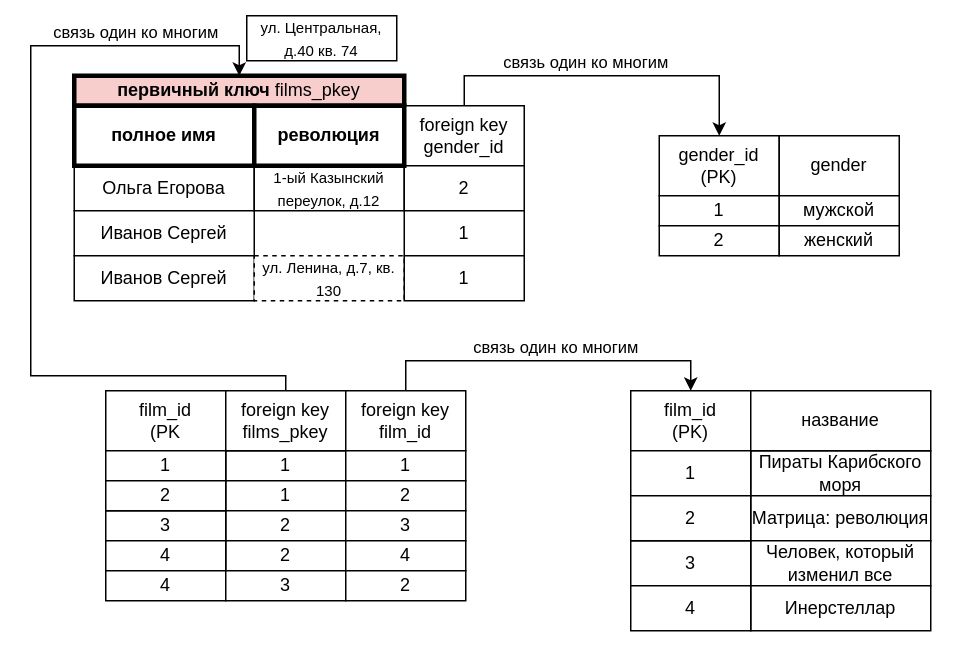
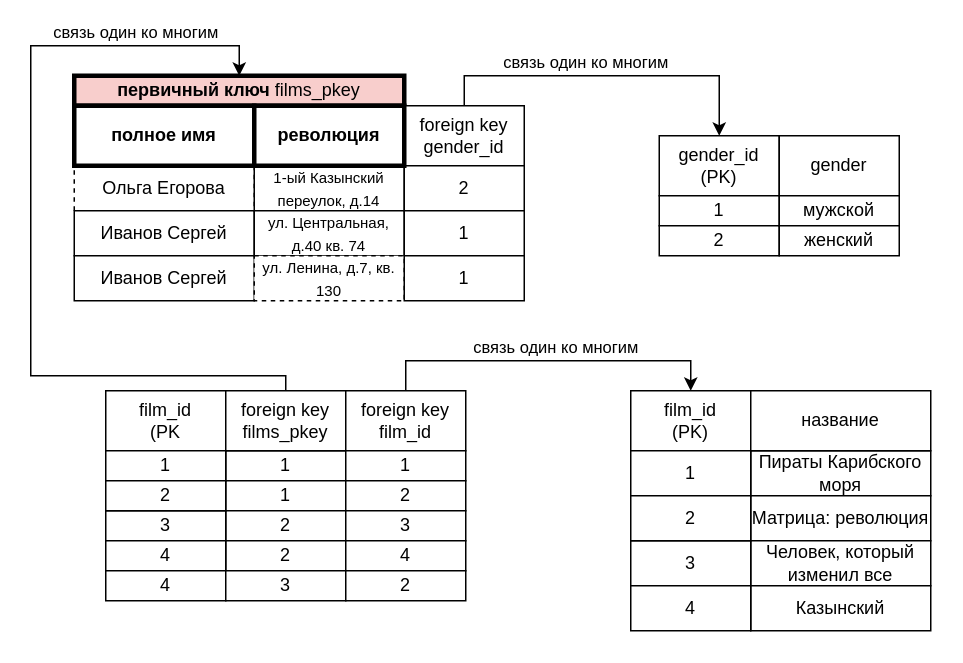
(322, 38) -> (329, 233)
(164, 188) -> (164, 188)
(329, 188) -> (329, 188)
(841, 608) -> (841, 608)
